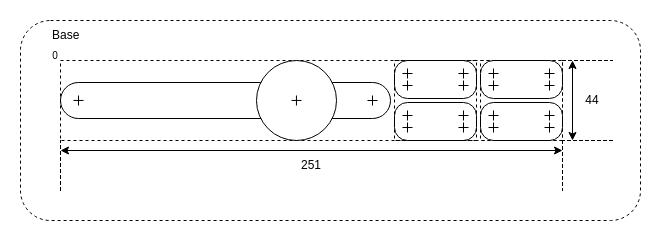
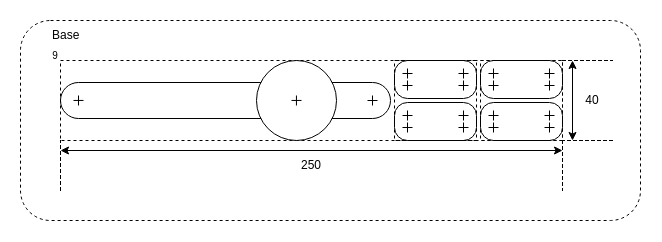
(56, 56) -> (56, 56)
(593, 101) -> (593, 101)
(312, 166) -> (312, 166)
